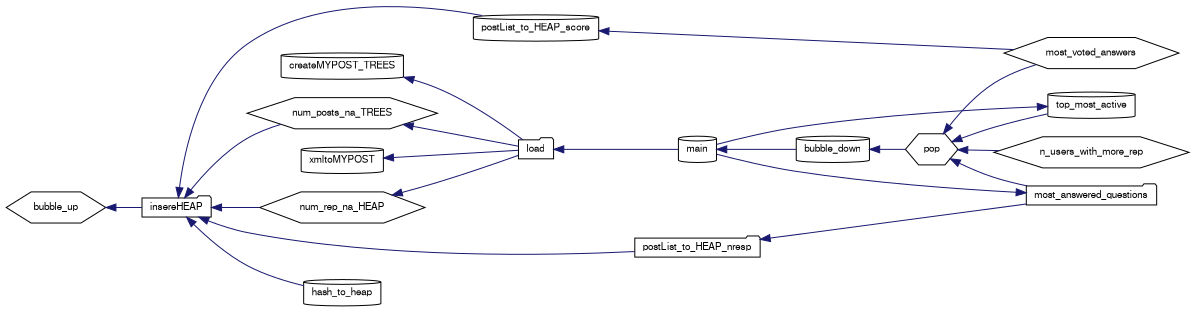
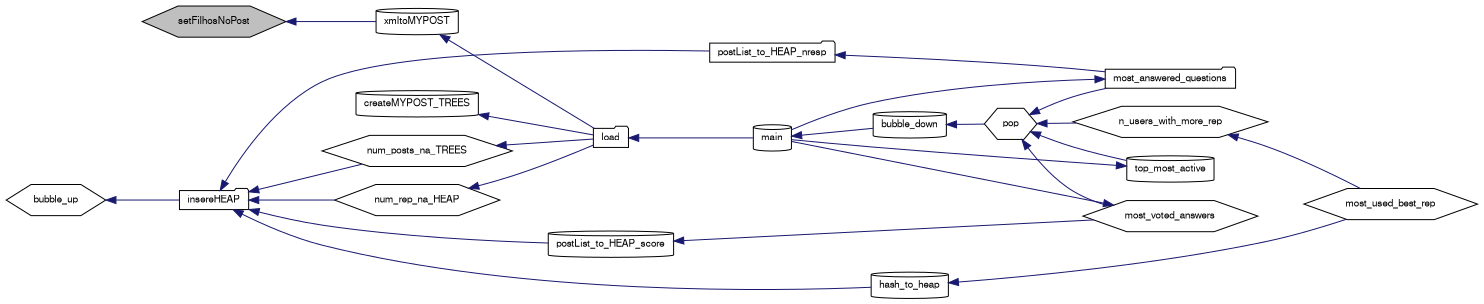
none -> (214, 22)
none -> (948, 172)
none -> (1391, 204)
